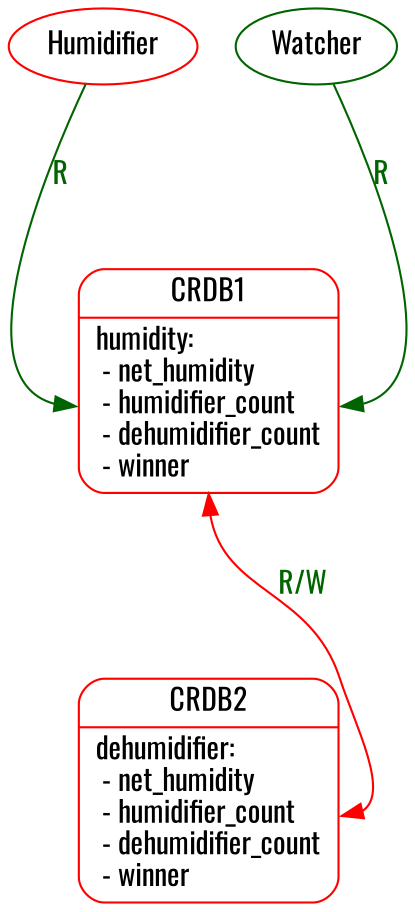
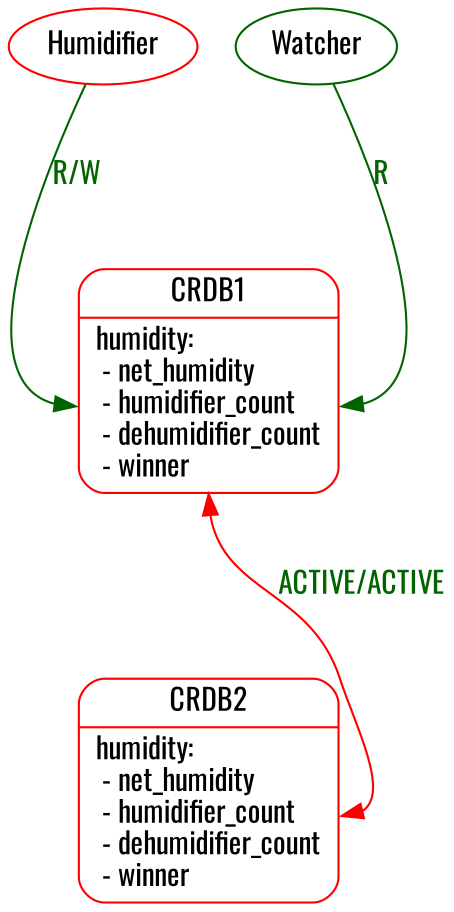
(61, 176) -> (78, 176)
(304, 586) -> (362, 586)
(166, 750) -> (145, 750)
